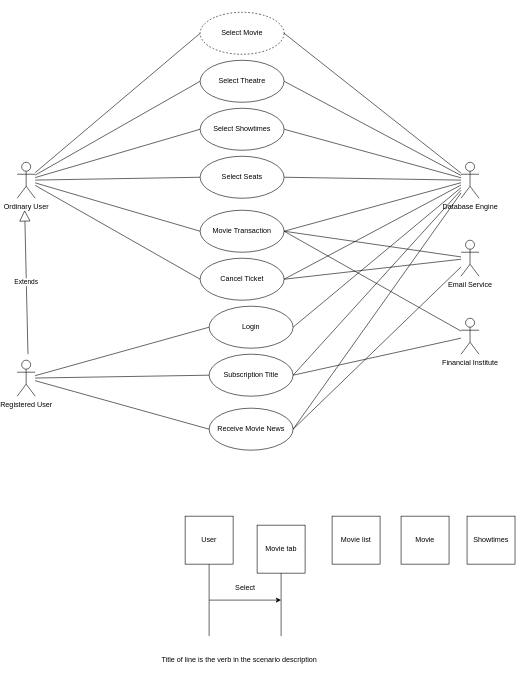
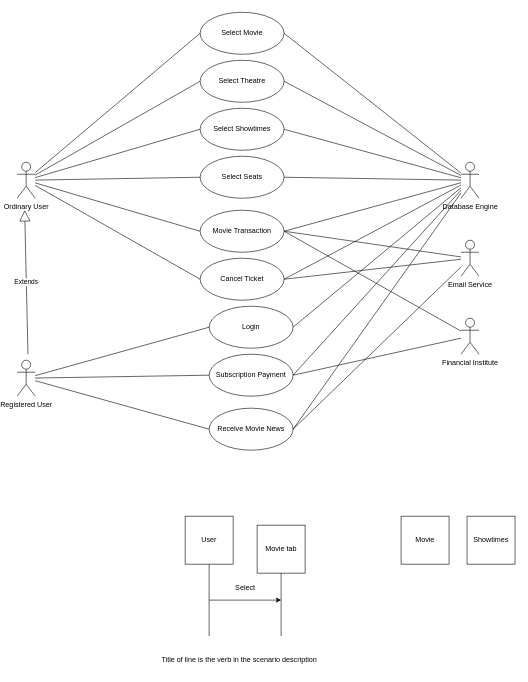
(242, 33) -> (242, 33)
(251, 375) -> (251, 375)
(356, 540) -> none
